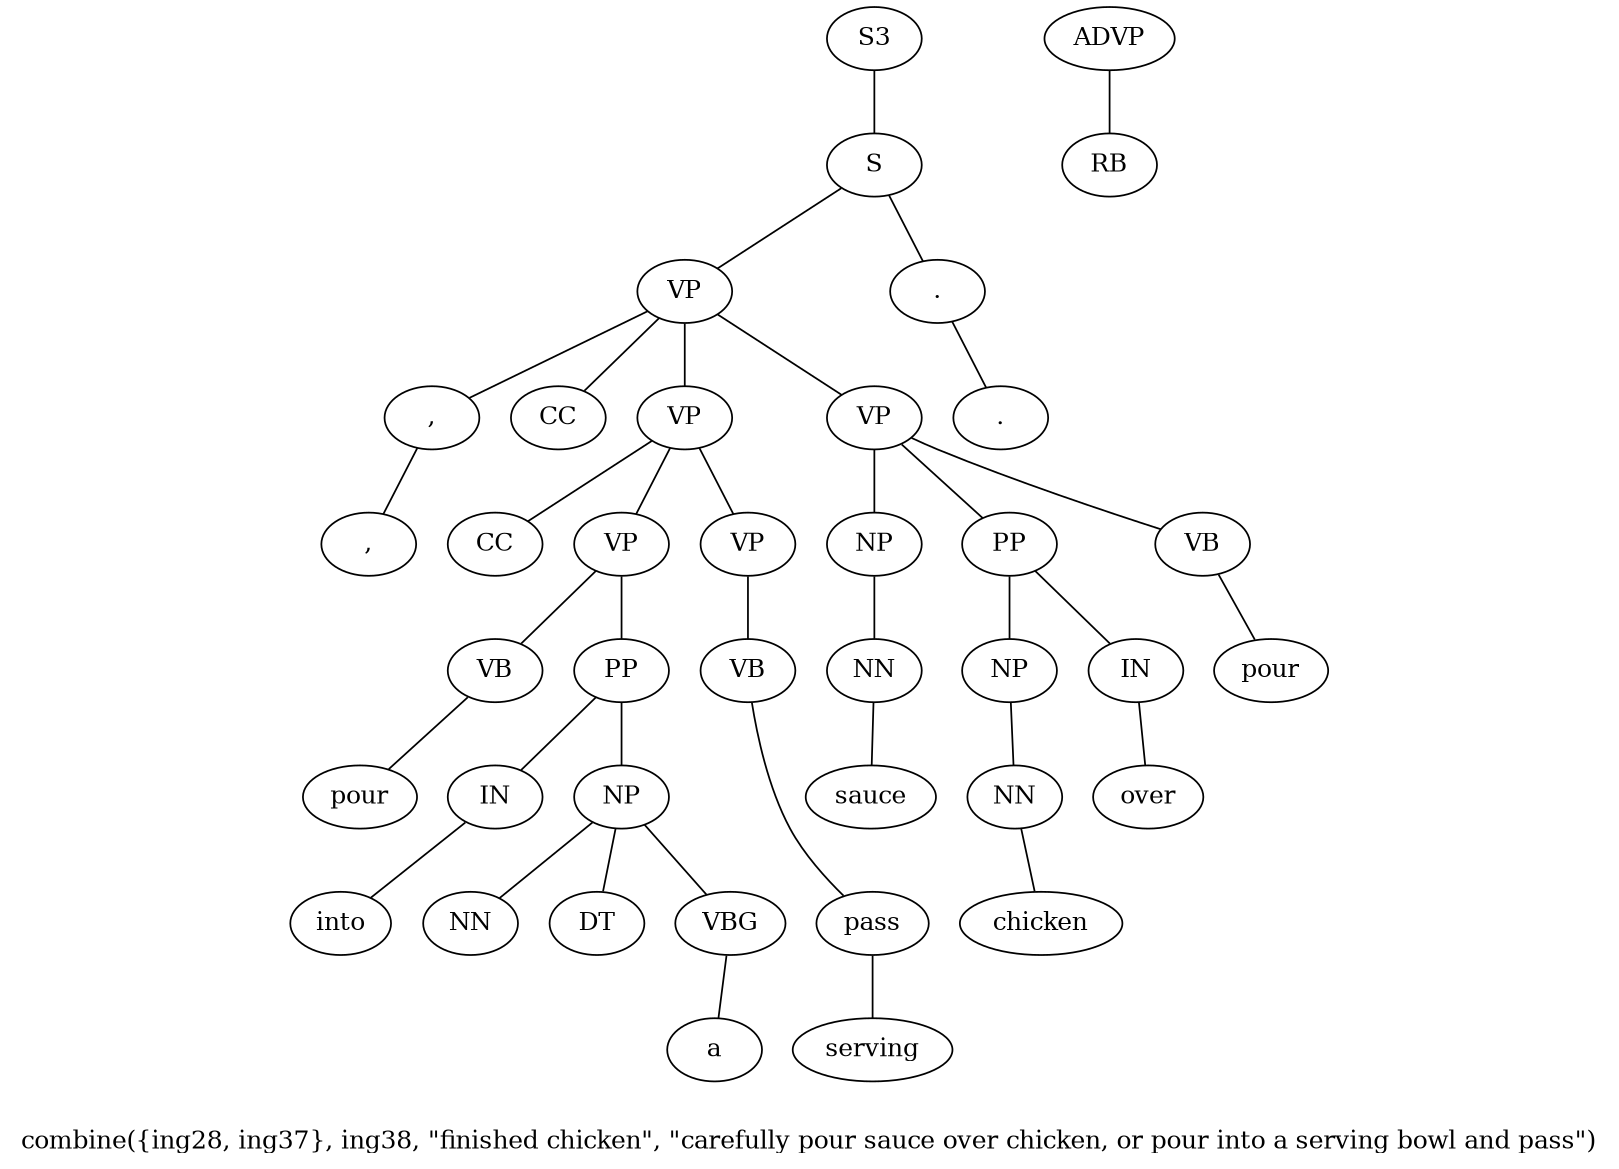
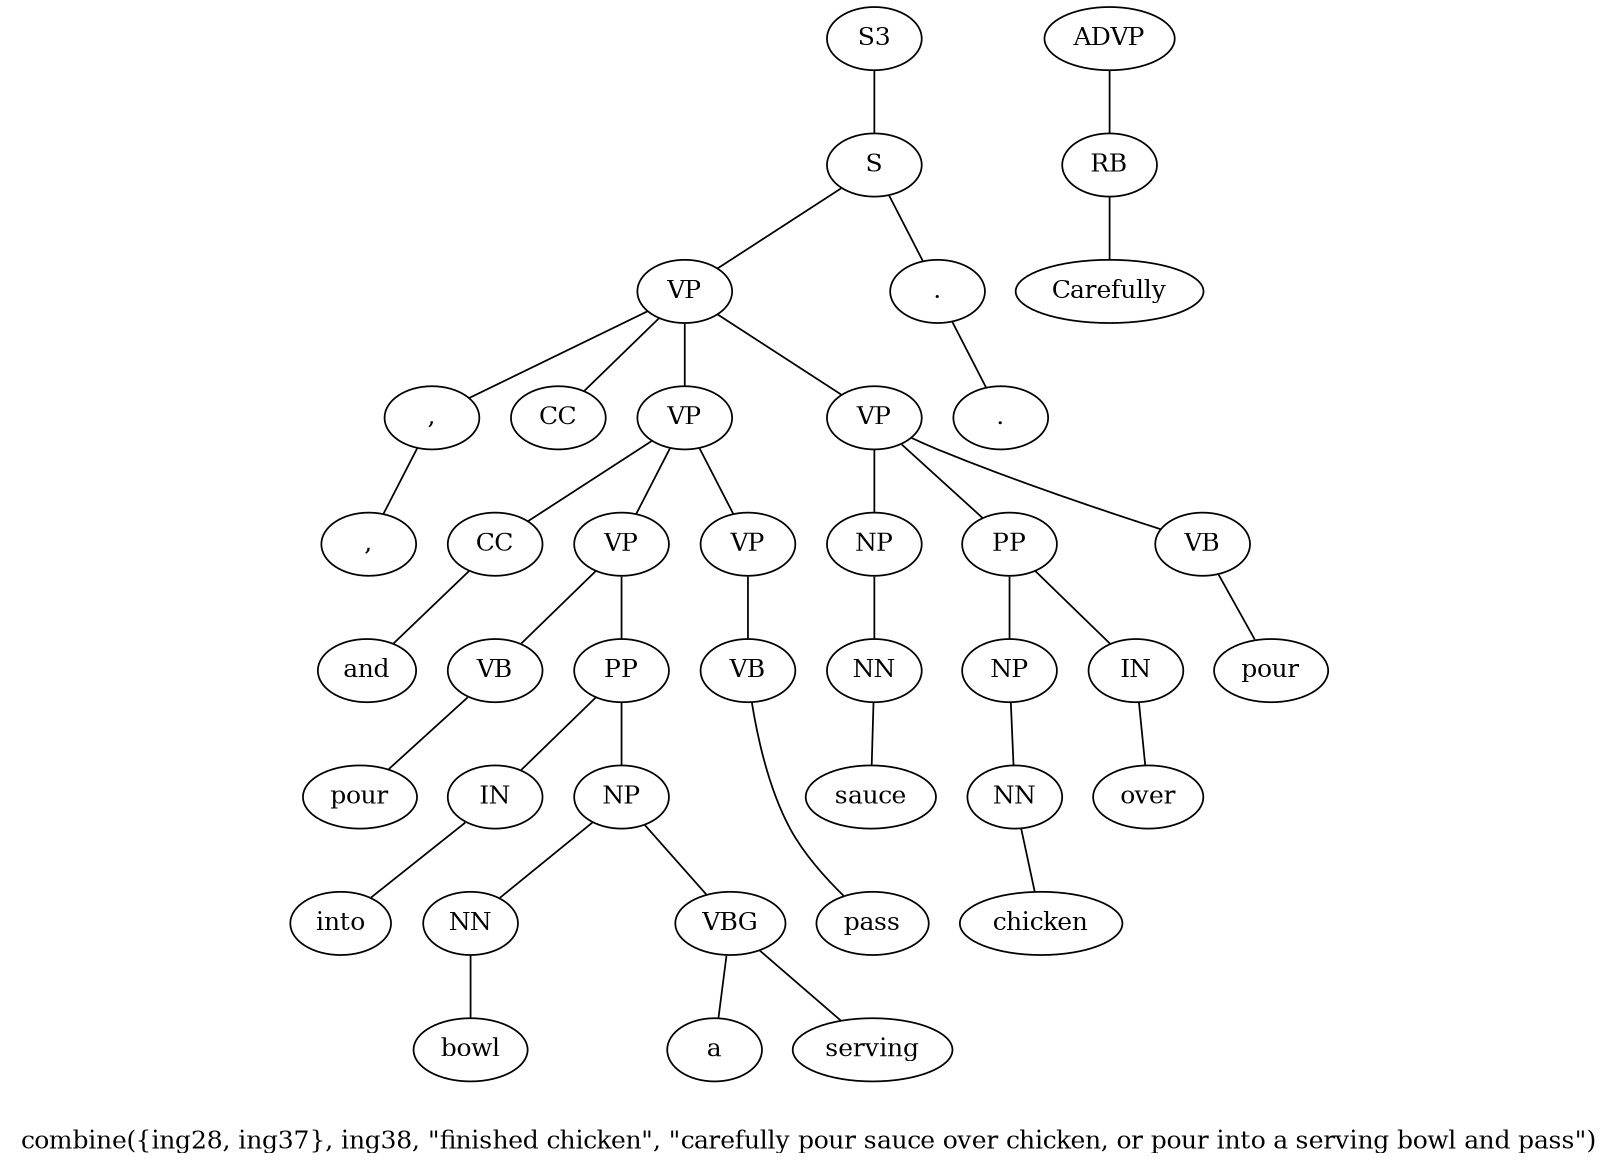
none -> (1110, 291)
none -> (367, 671)
(597, 923) -> none
(873, 987) -> (800, 986)
none -> (471, 1050)
